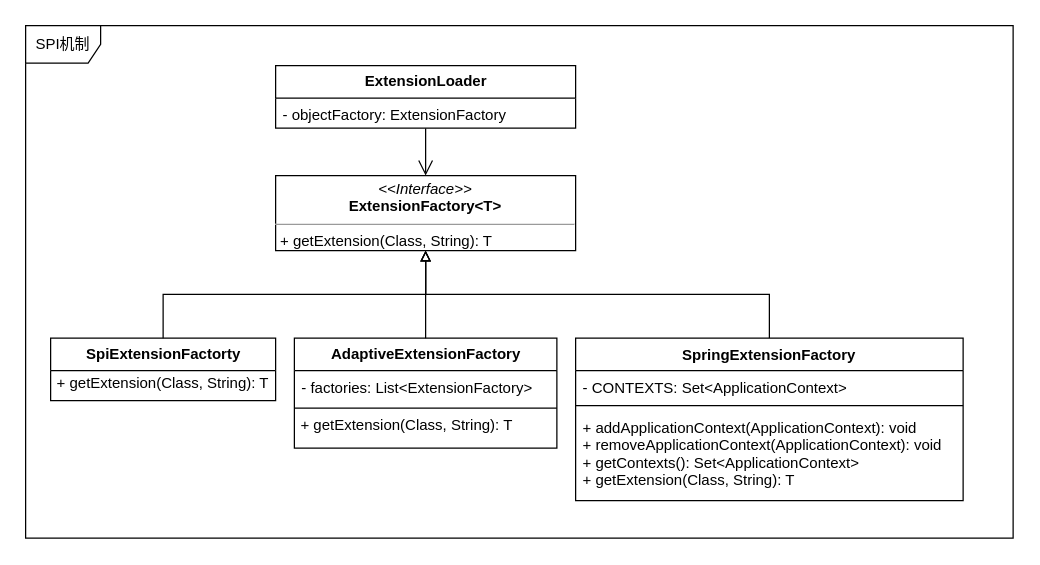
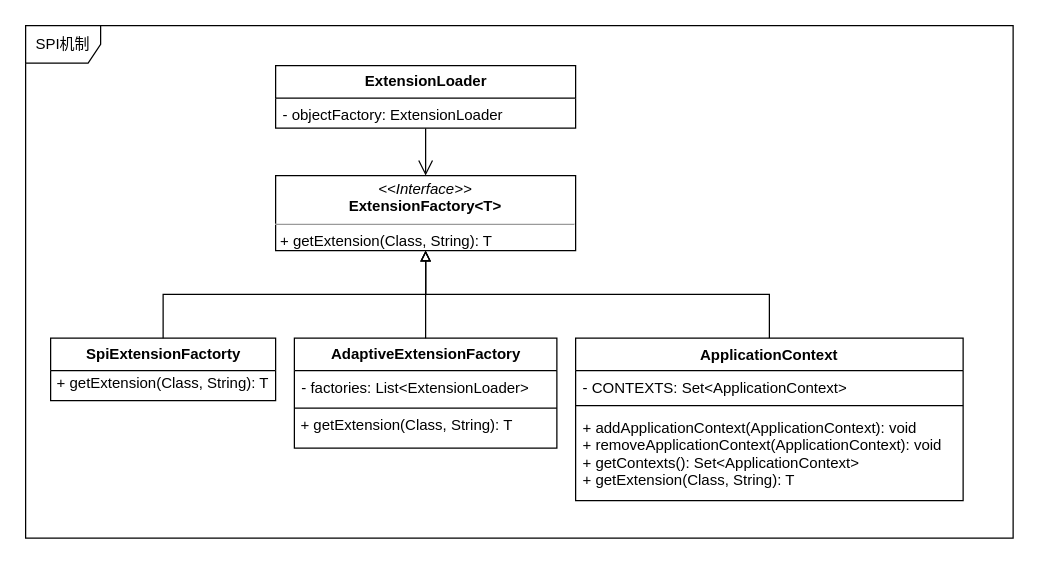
(414, 116) -> (410, 116)
(769, 355) -> (769, 355)
(427, 397) -> (427, 397)
